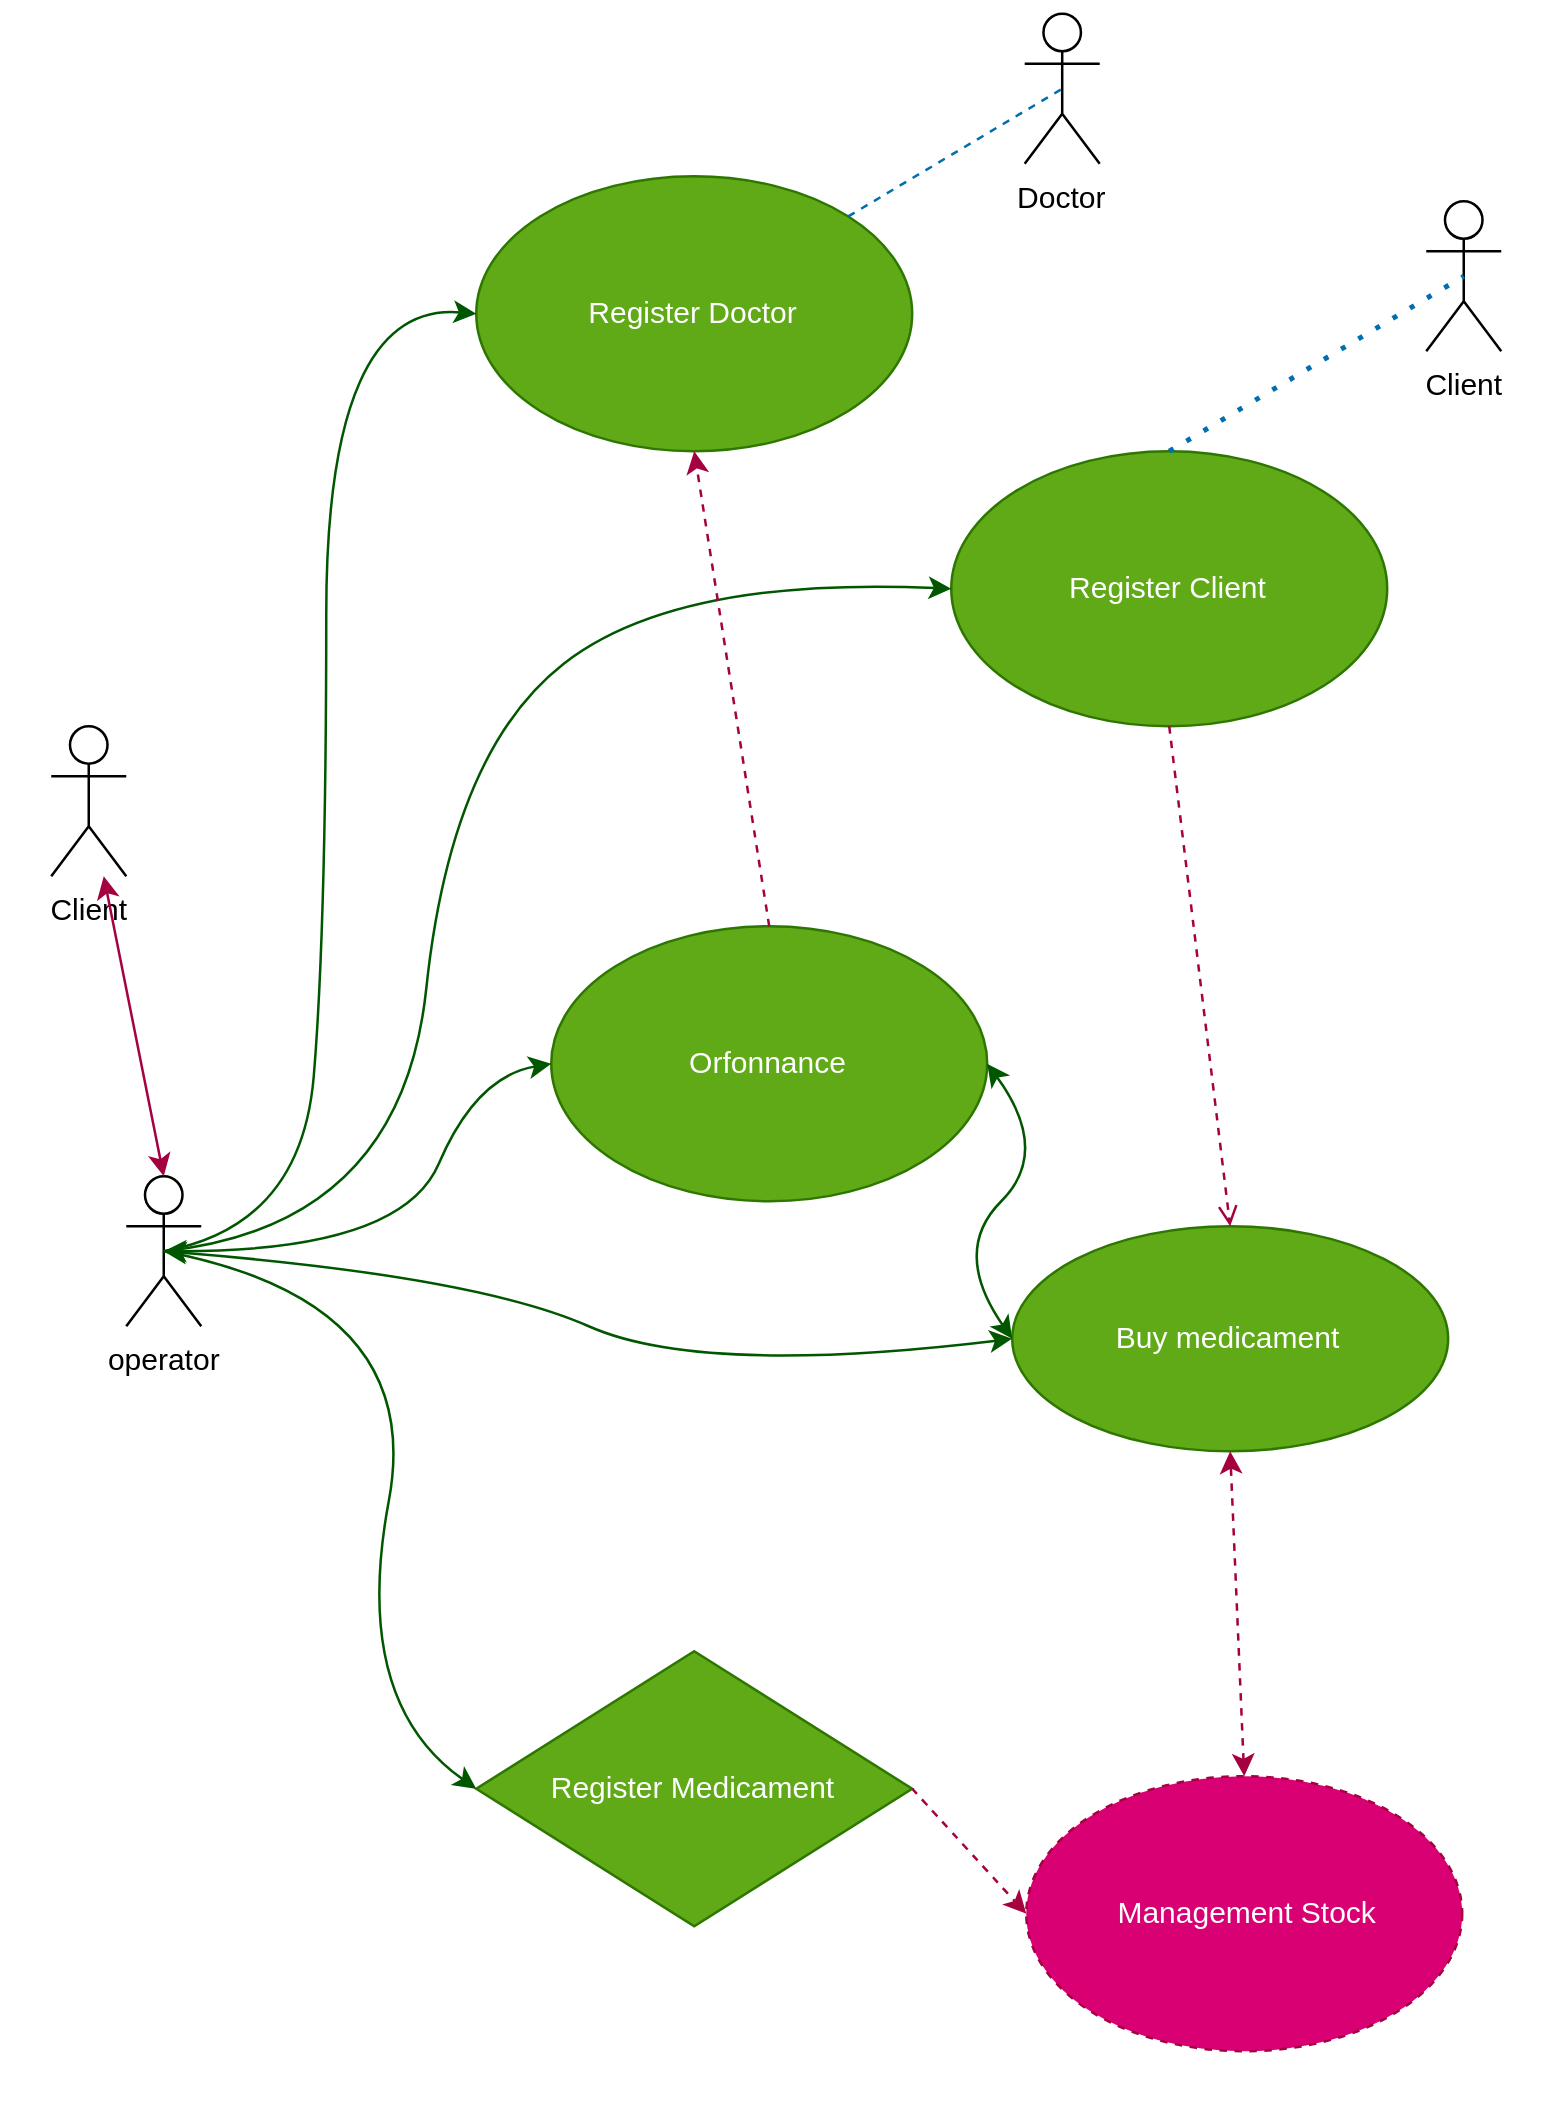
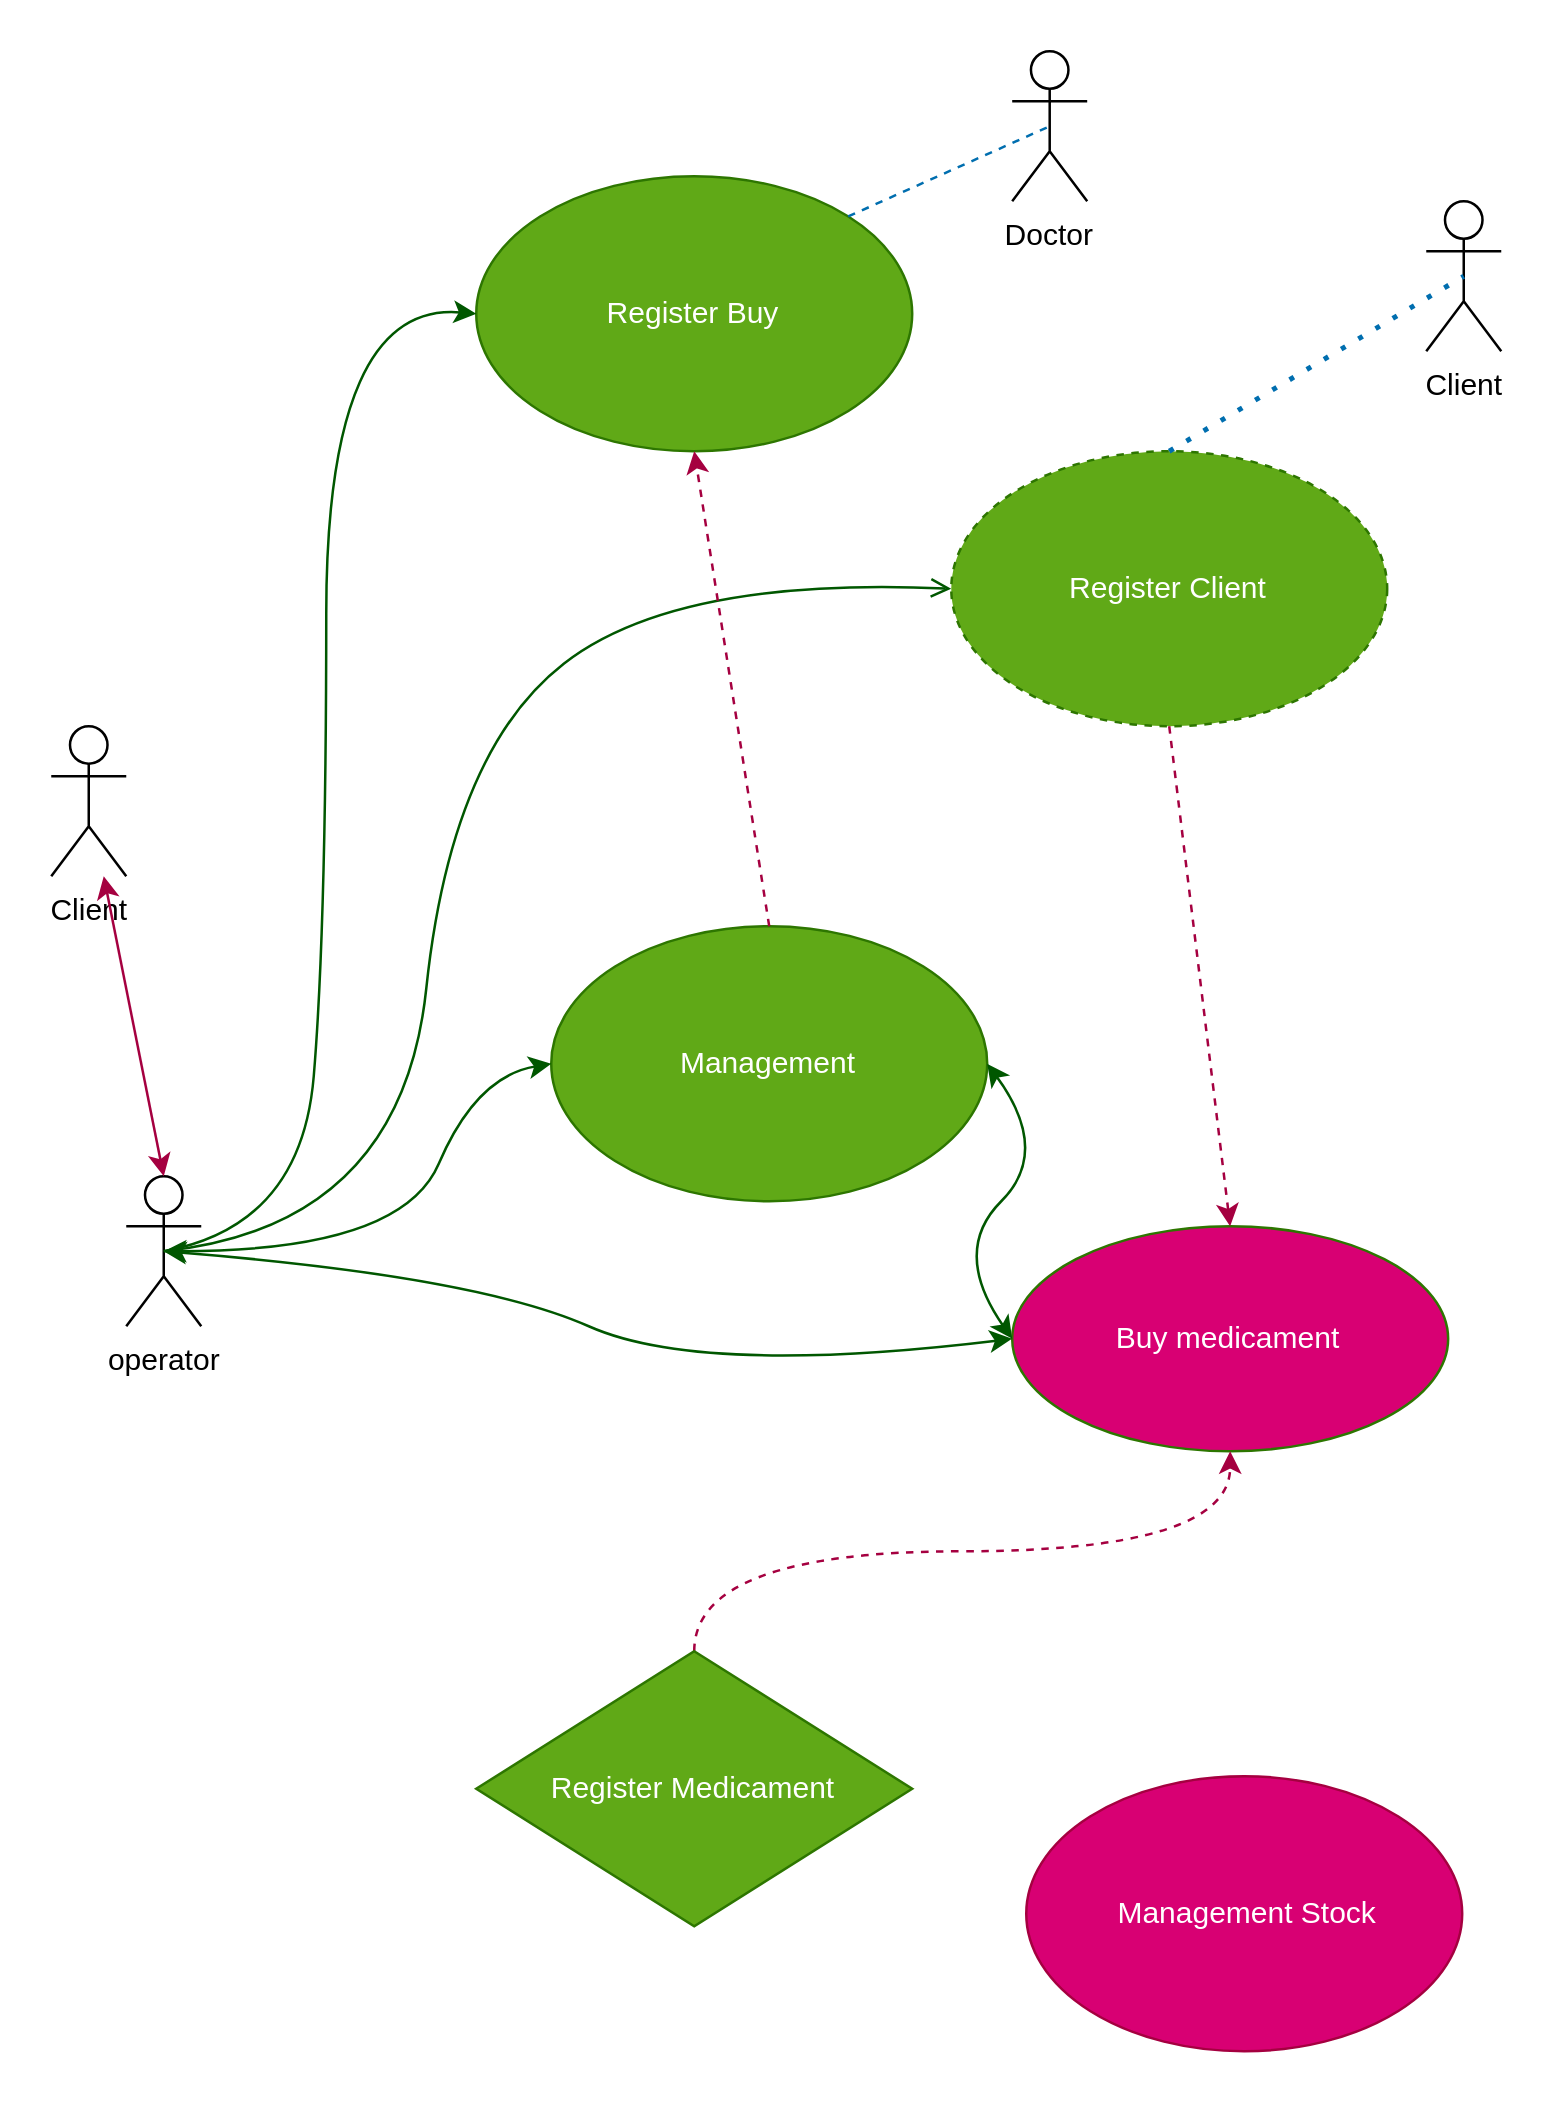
(1062, 89) -> (1050, 126)
(694, 314) -> (694, 314)
(933, 588) -> (937, 588)
(1169, 589) -> (1169, 589)
(769, 1064) -> (769, 1064)
(1228, 1212) -> (1228, 1208)
(1230, 1339) -> (1230, 1339)
(392, 1474) -> none
none -> (949, 1552)
(1237, 1621) -> none
(965, 1847) -> none
(1244, 1914) -> (1244, 1914)
